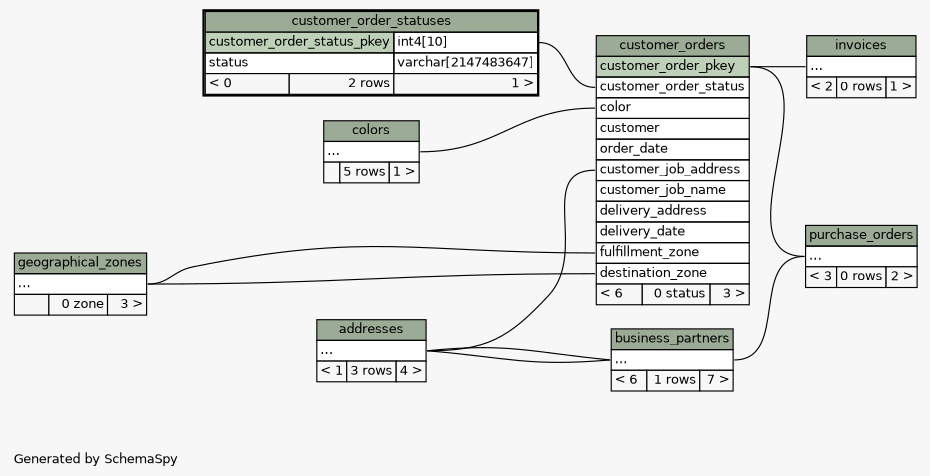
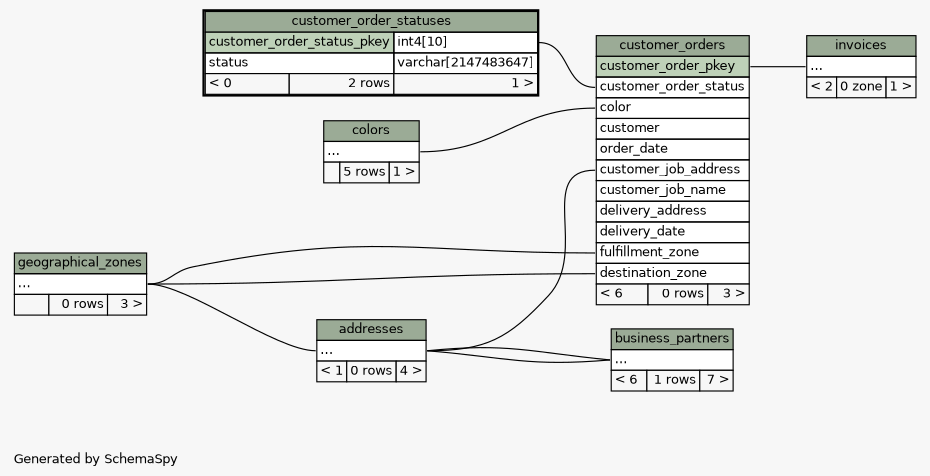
(861, 87) -> (861, 87)
(861, 256) -> none
(680, 294) -> (683, 294)
(83, 304) -> (83, 304)
none -> (232, 317)
(371, 371) -> (371, 371)
